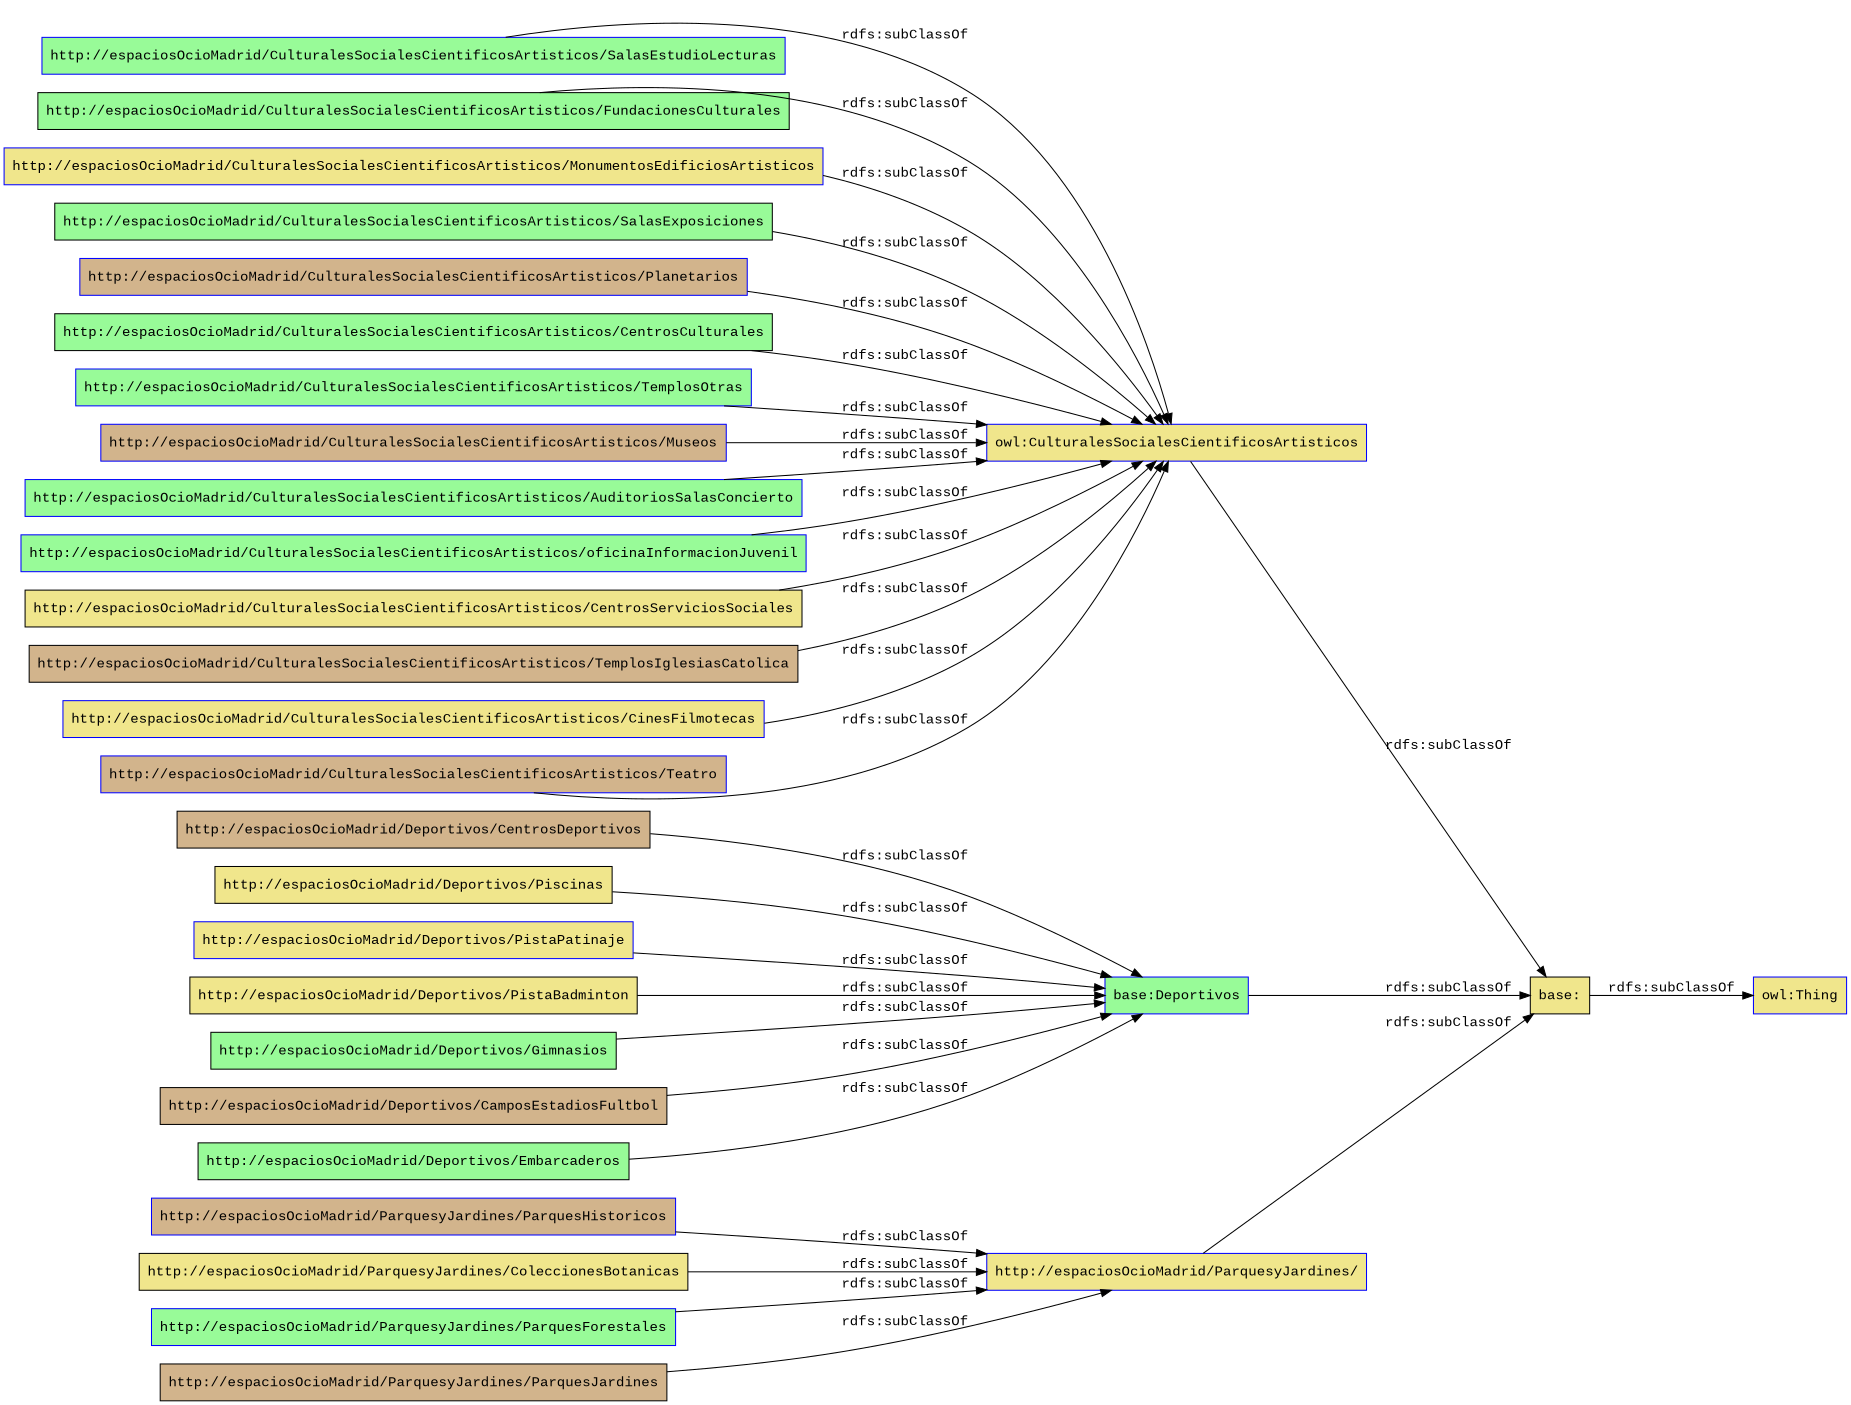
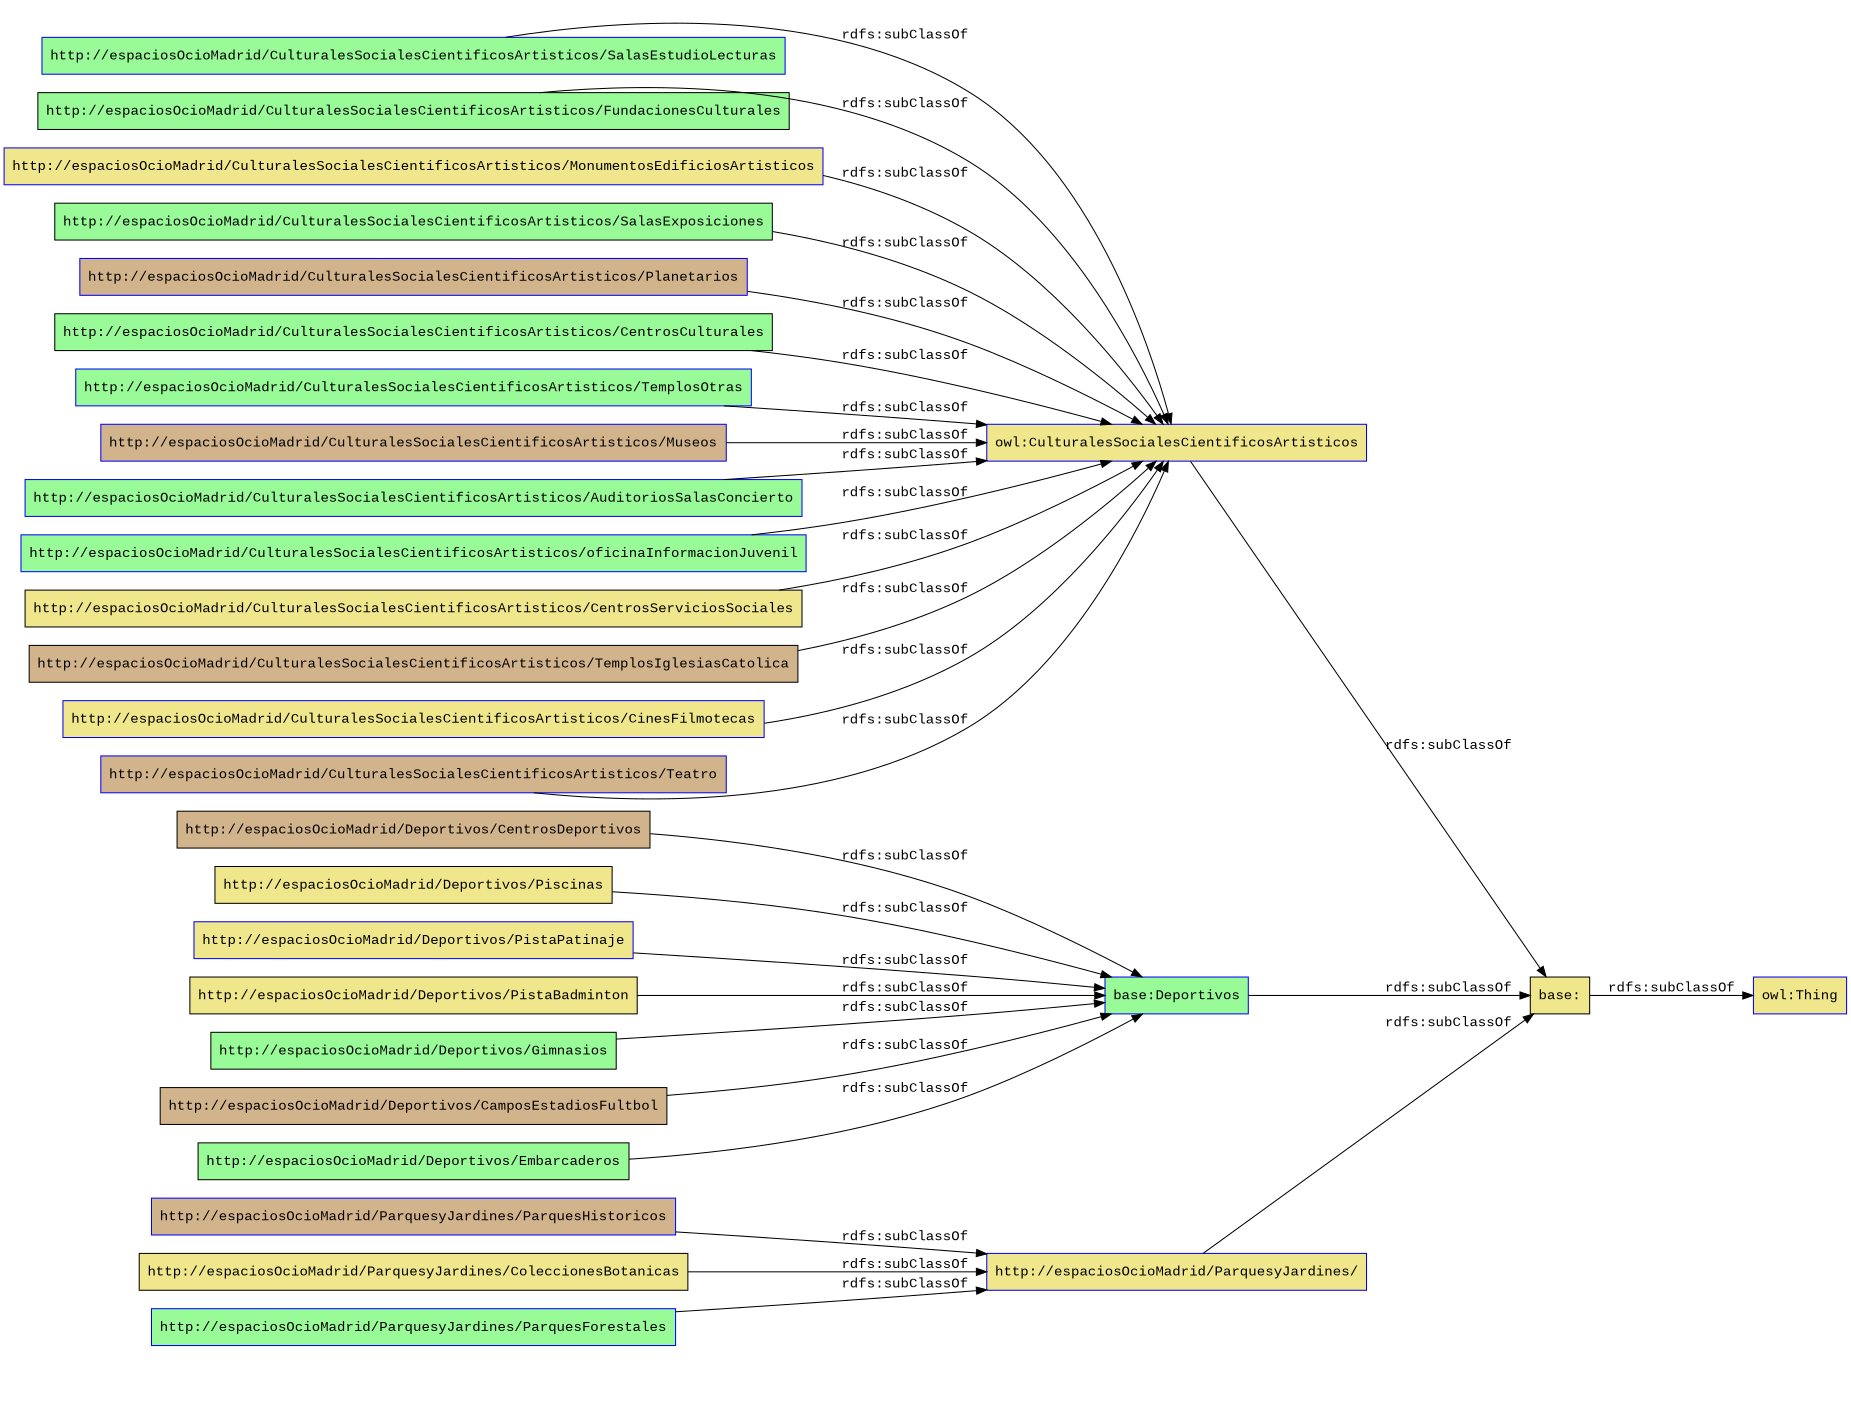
(414, 1382) -> none
